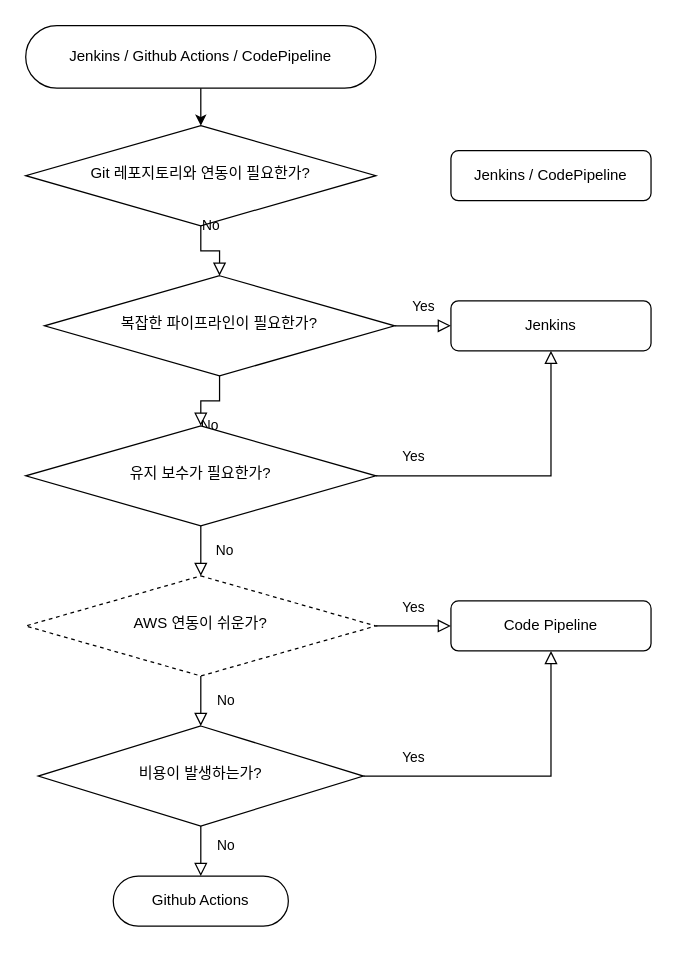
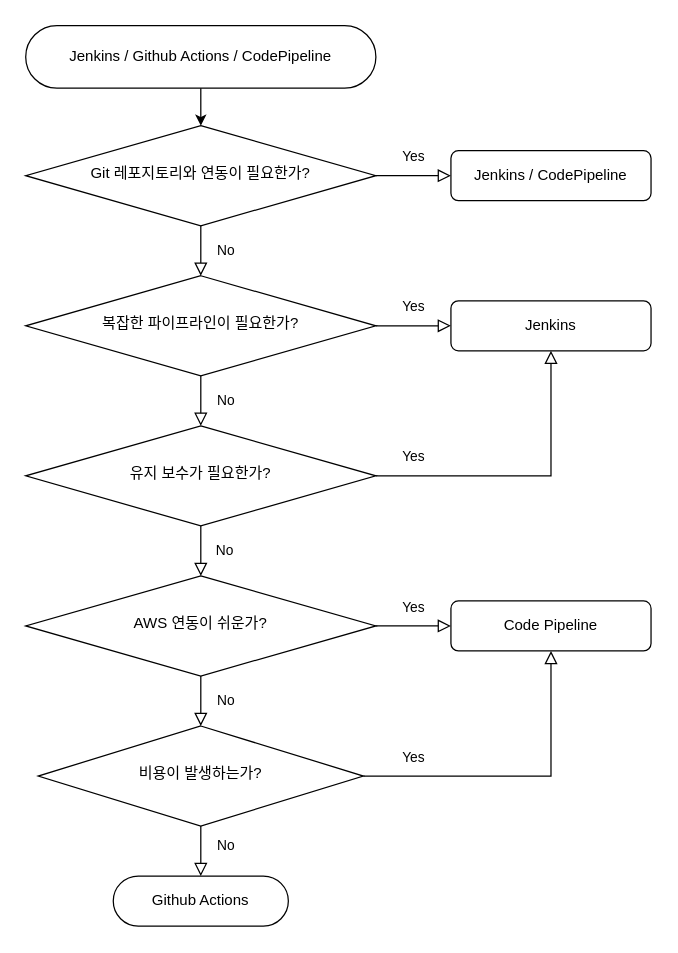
none -> (407, 176)
(219, 326) -> (201, 326)
(201, 626) -> (201, 626)
